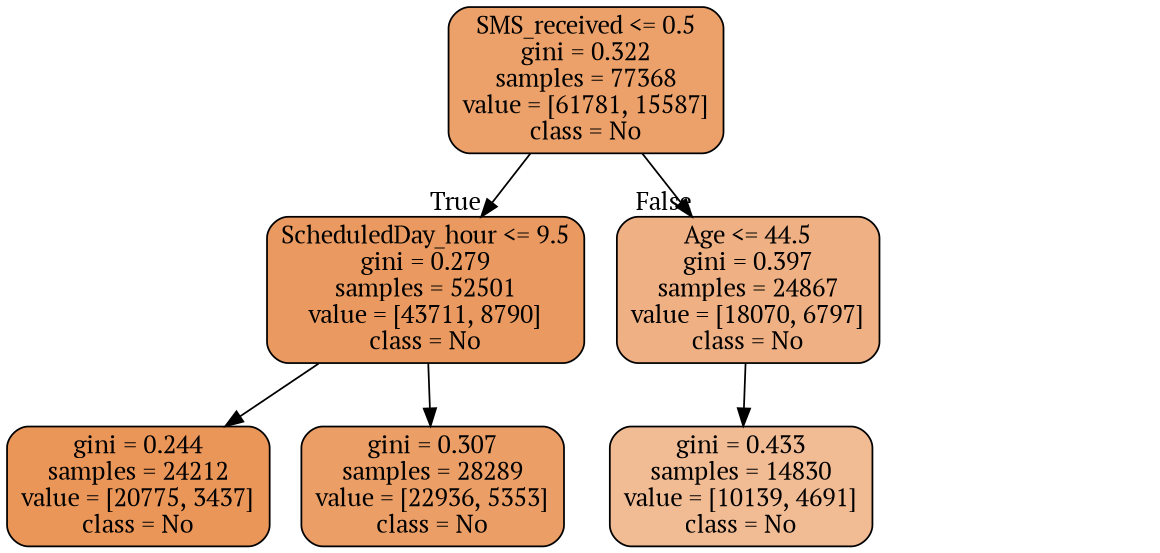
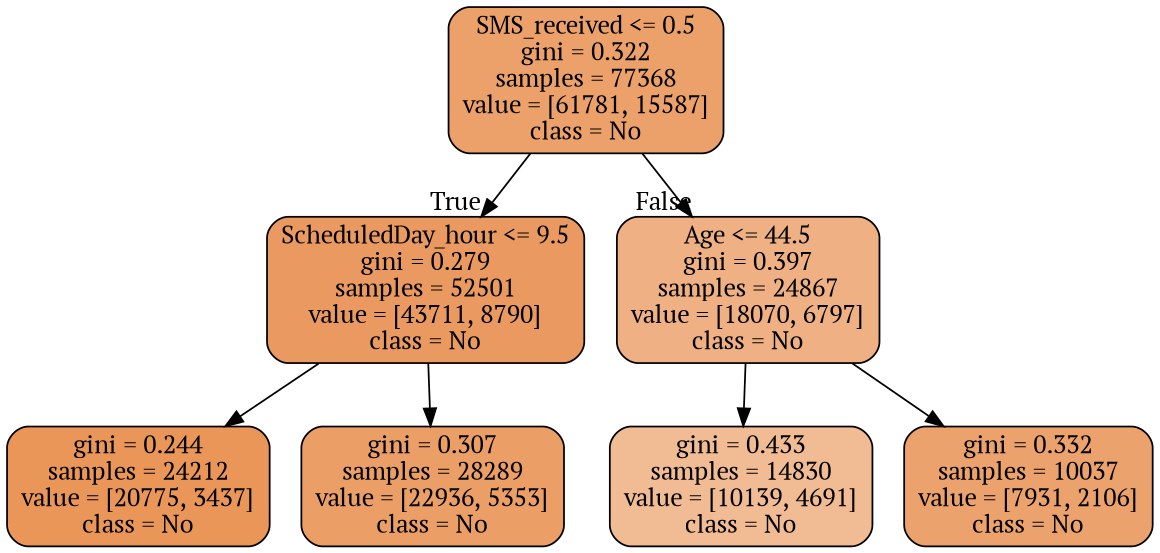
none -> (1028, 486)
